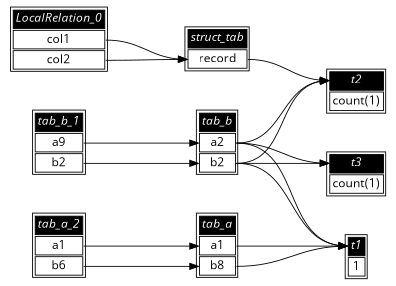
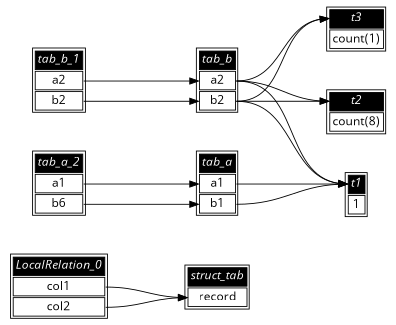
(284, 68) -> none
(357, 101) -> (357, 122)
(59, 142) -> (59, 80)
(217, 265) -> (217, 203)
